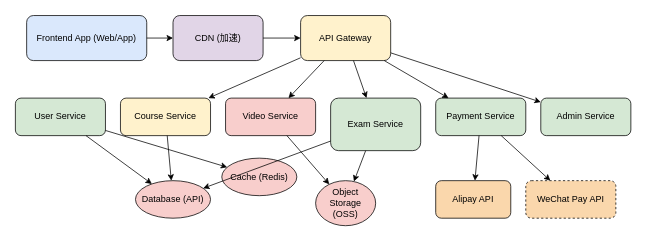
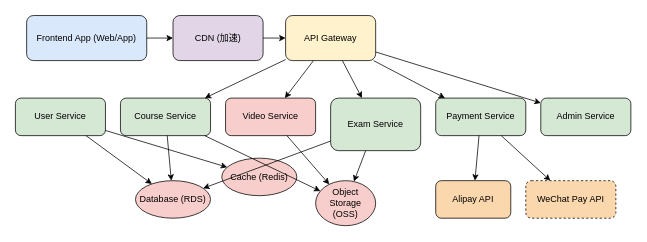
(345, 38) -> (330, 38)
(120, 117) -> (260, 162)
(165, 117) -> (165, 117)
(173, 199) -> (173, 199)
